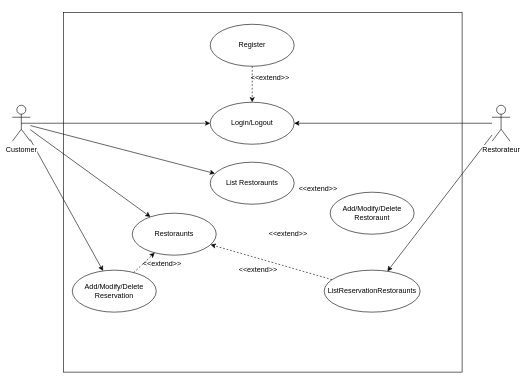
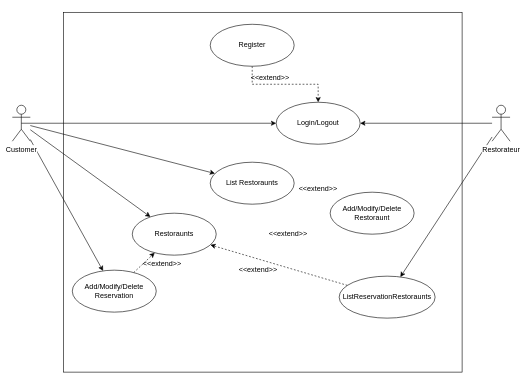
(252, 123) -> (318, 123)
(372, 291) -> (387, 297)
